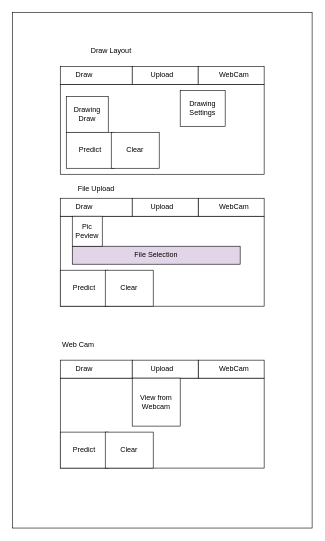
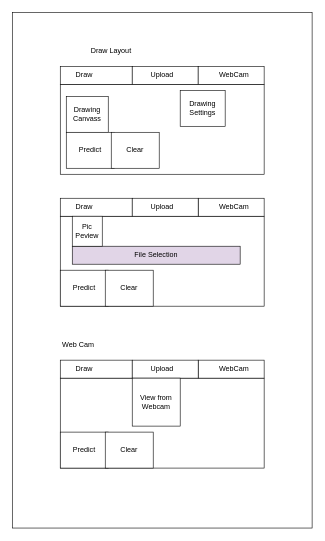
(87, 114) -> (87, 114)
(96, 189) -> none
